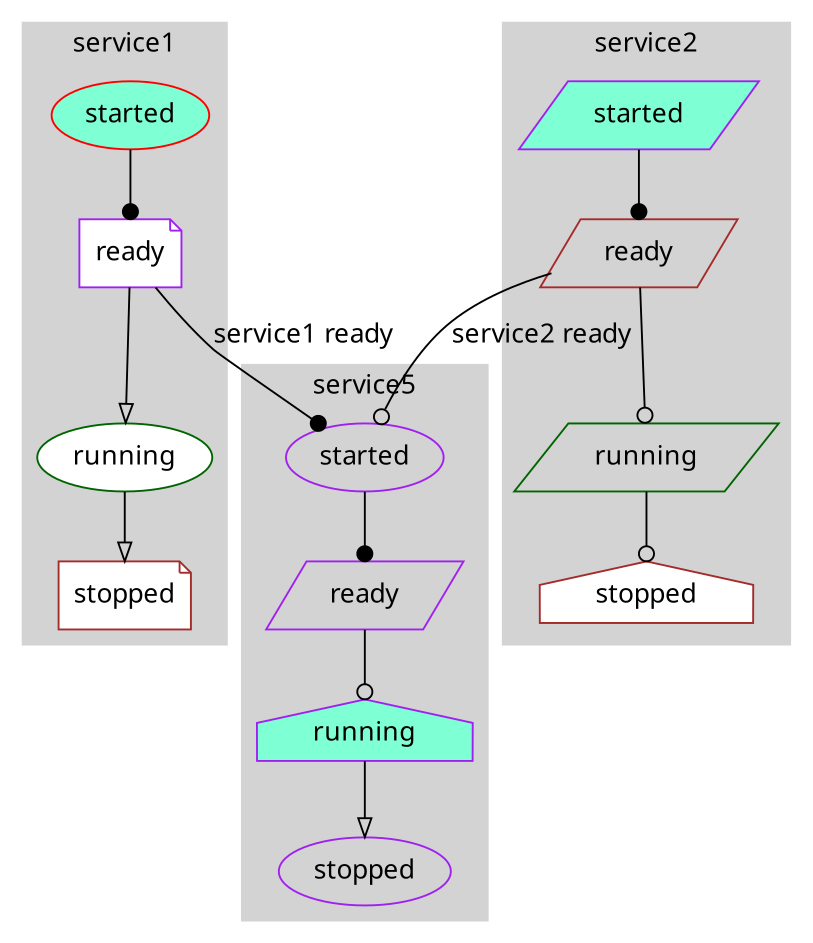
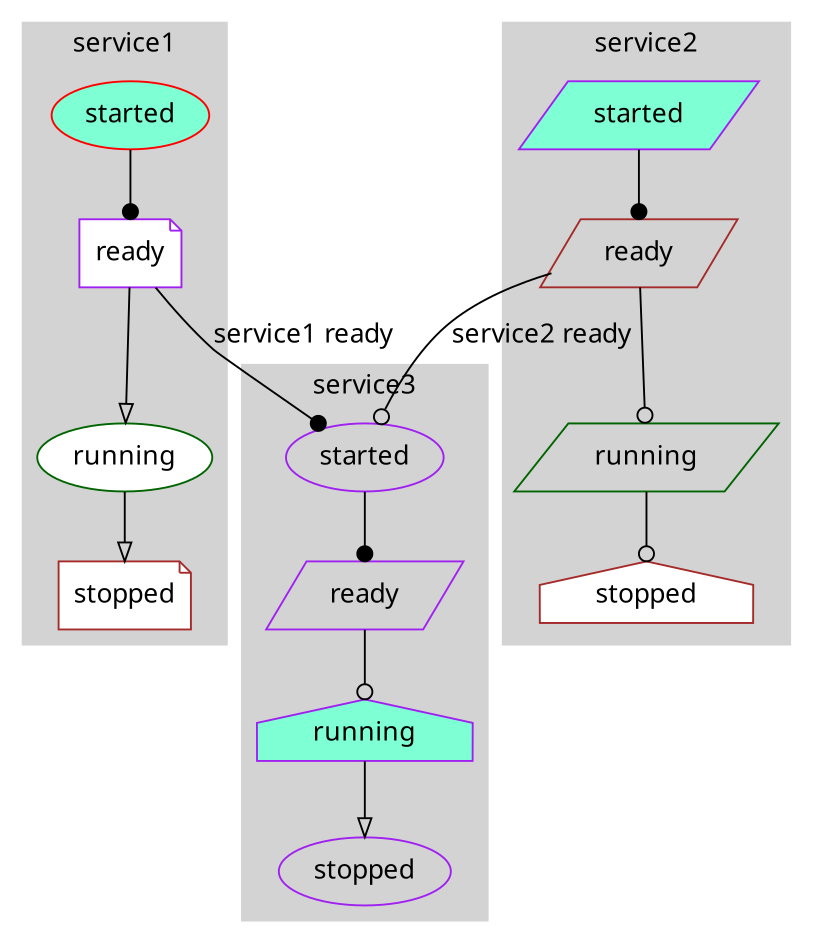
(365, 387) -> (365, 387)
